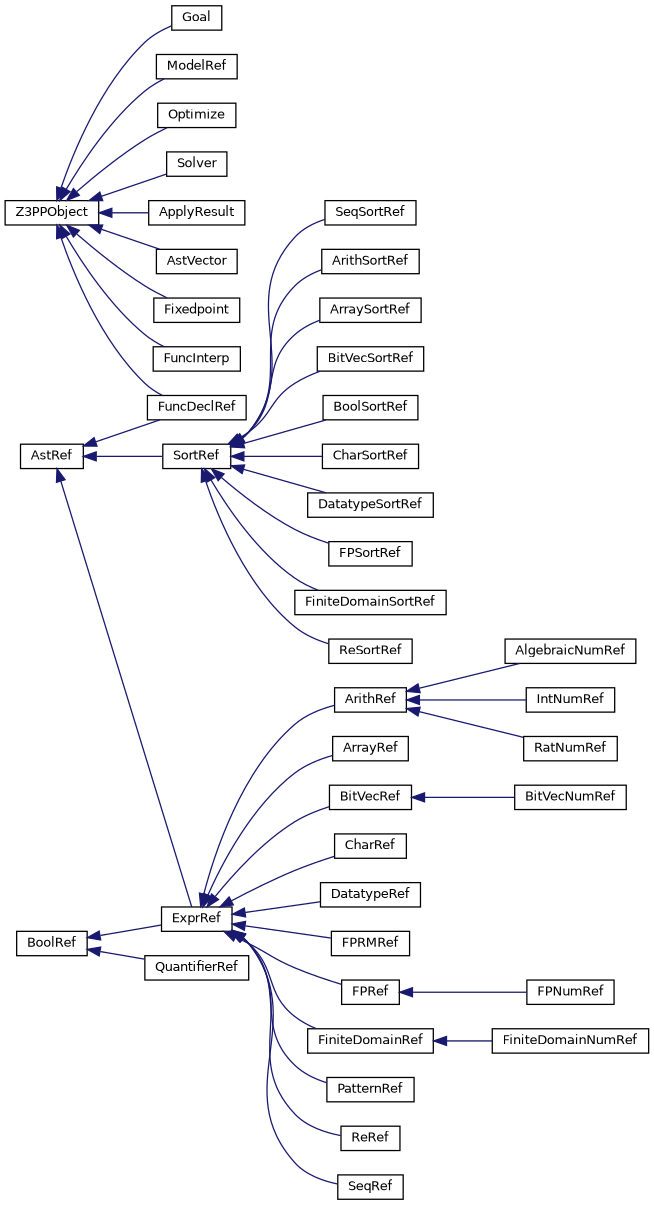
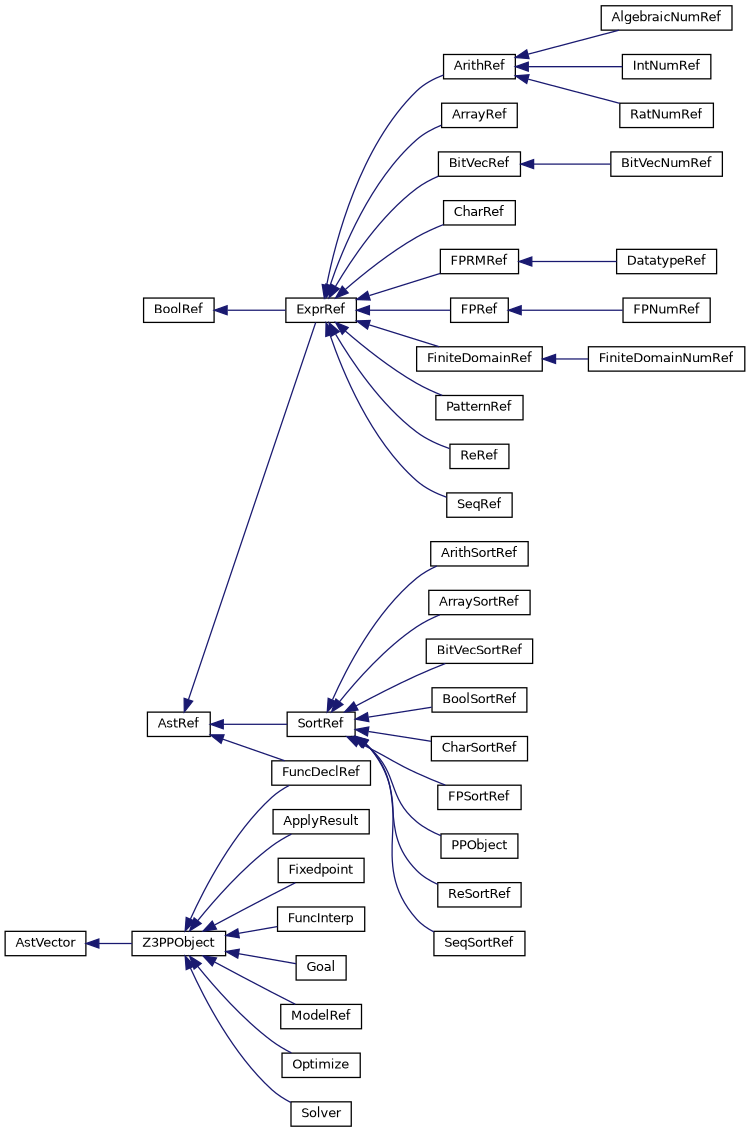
(131, 239) -> (115, 944)
(370, 505) -> none
(370, 603) -> (479, 846)
(283, 907) -> (574, 262)
(197, 968) -> none
